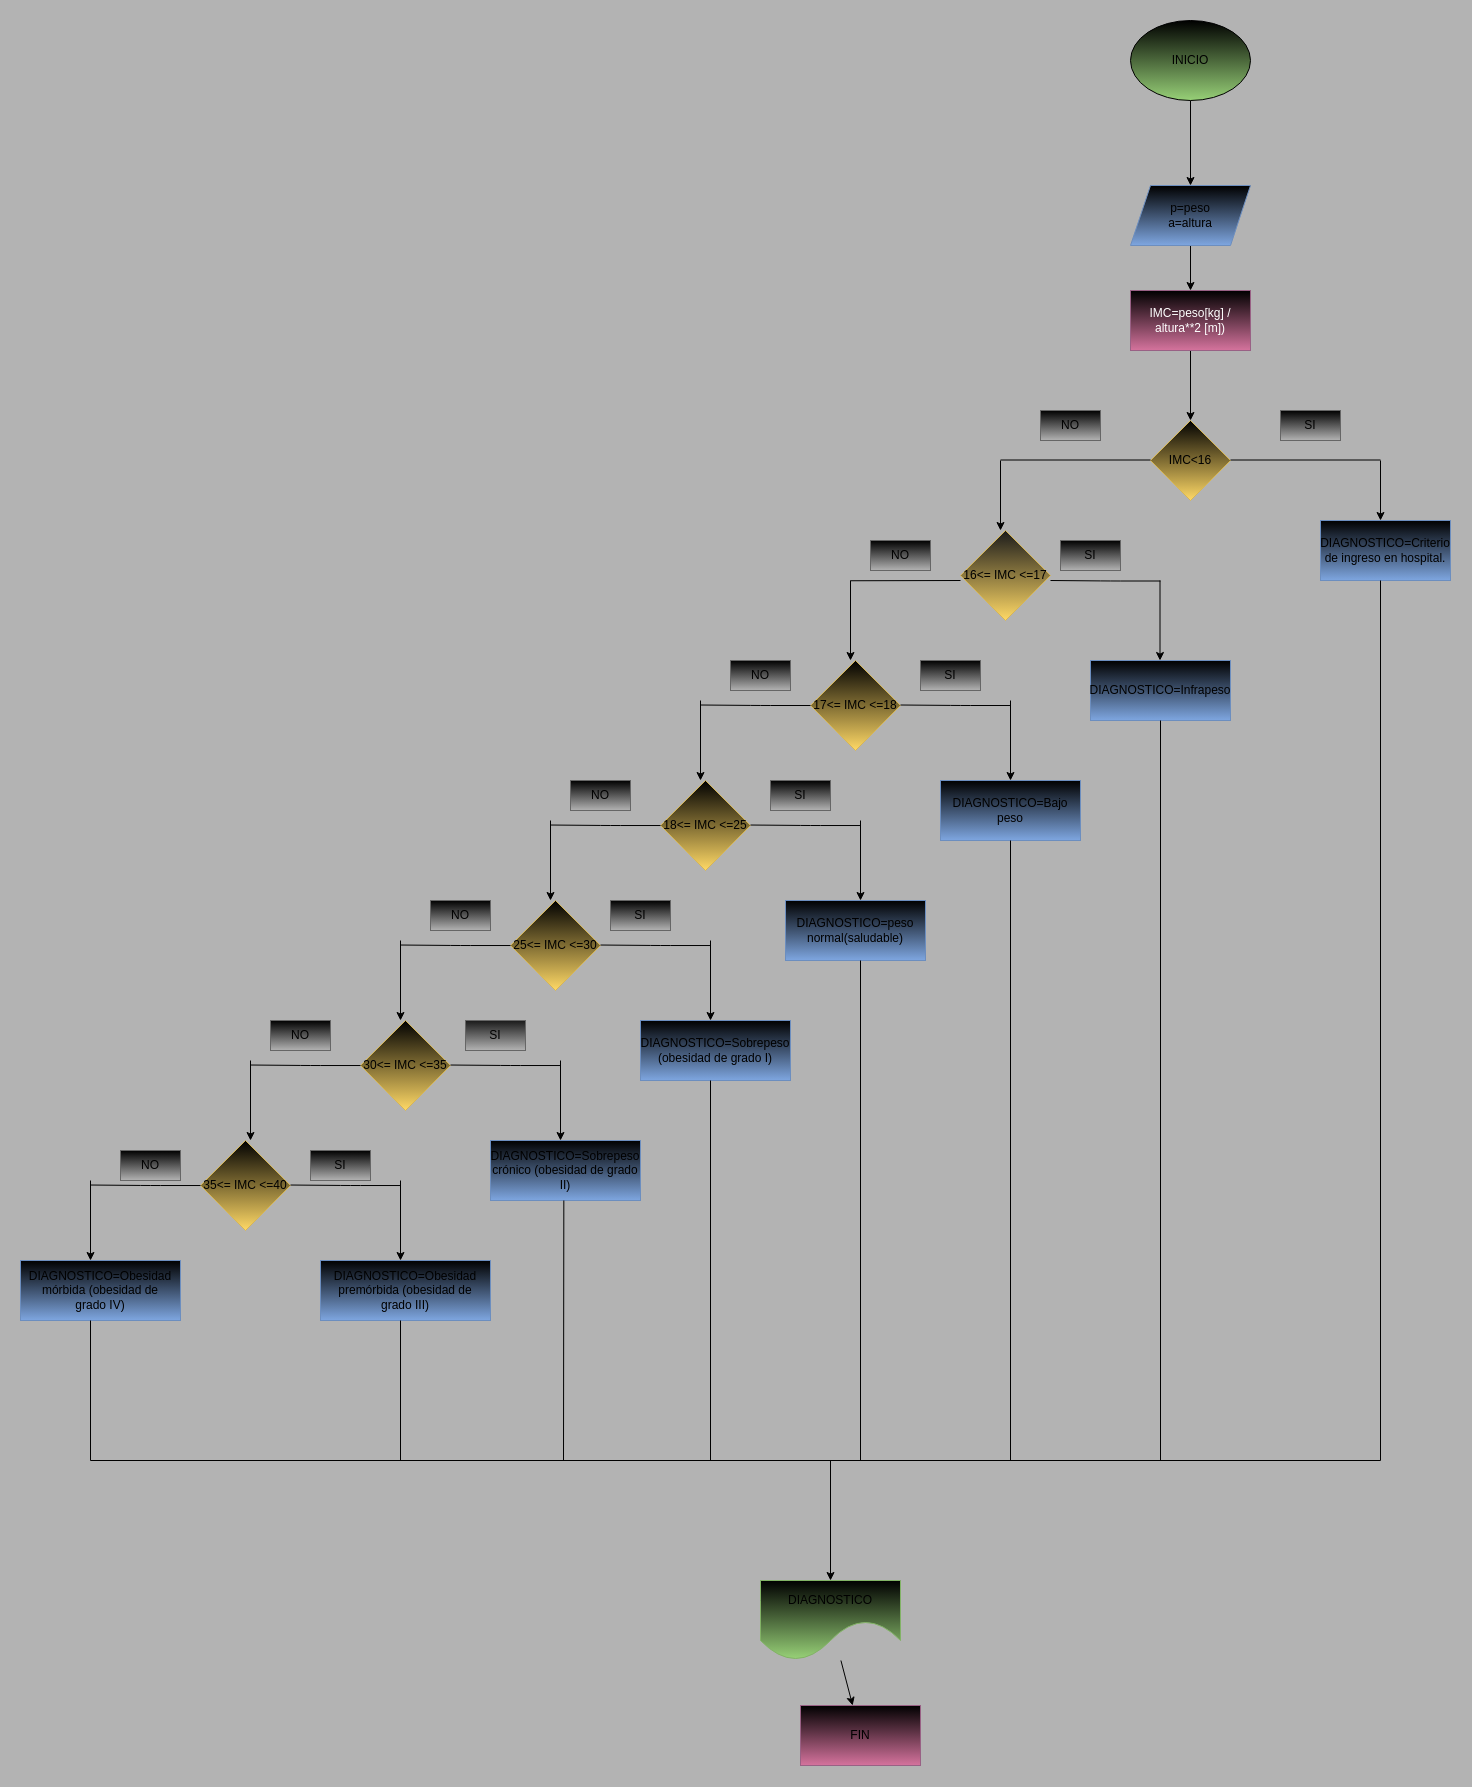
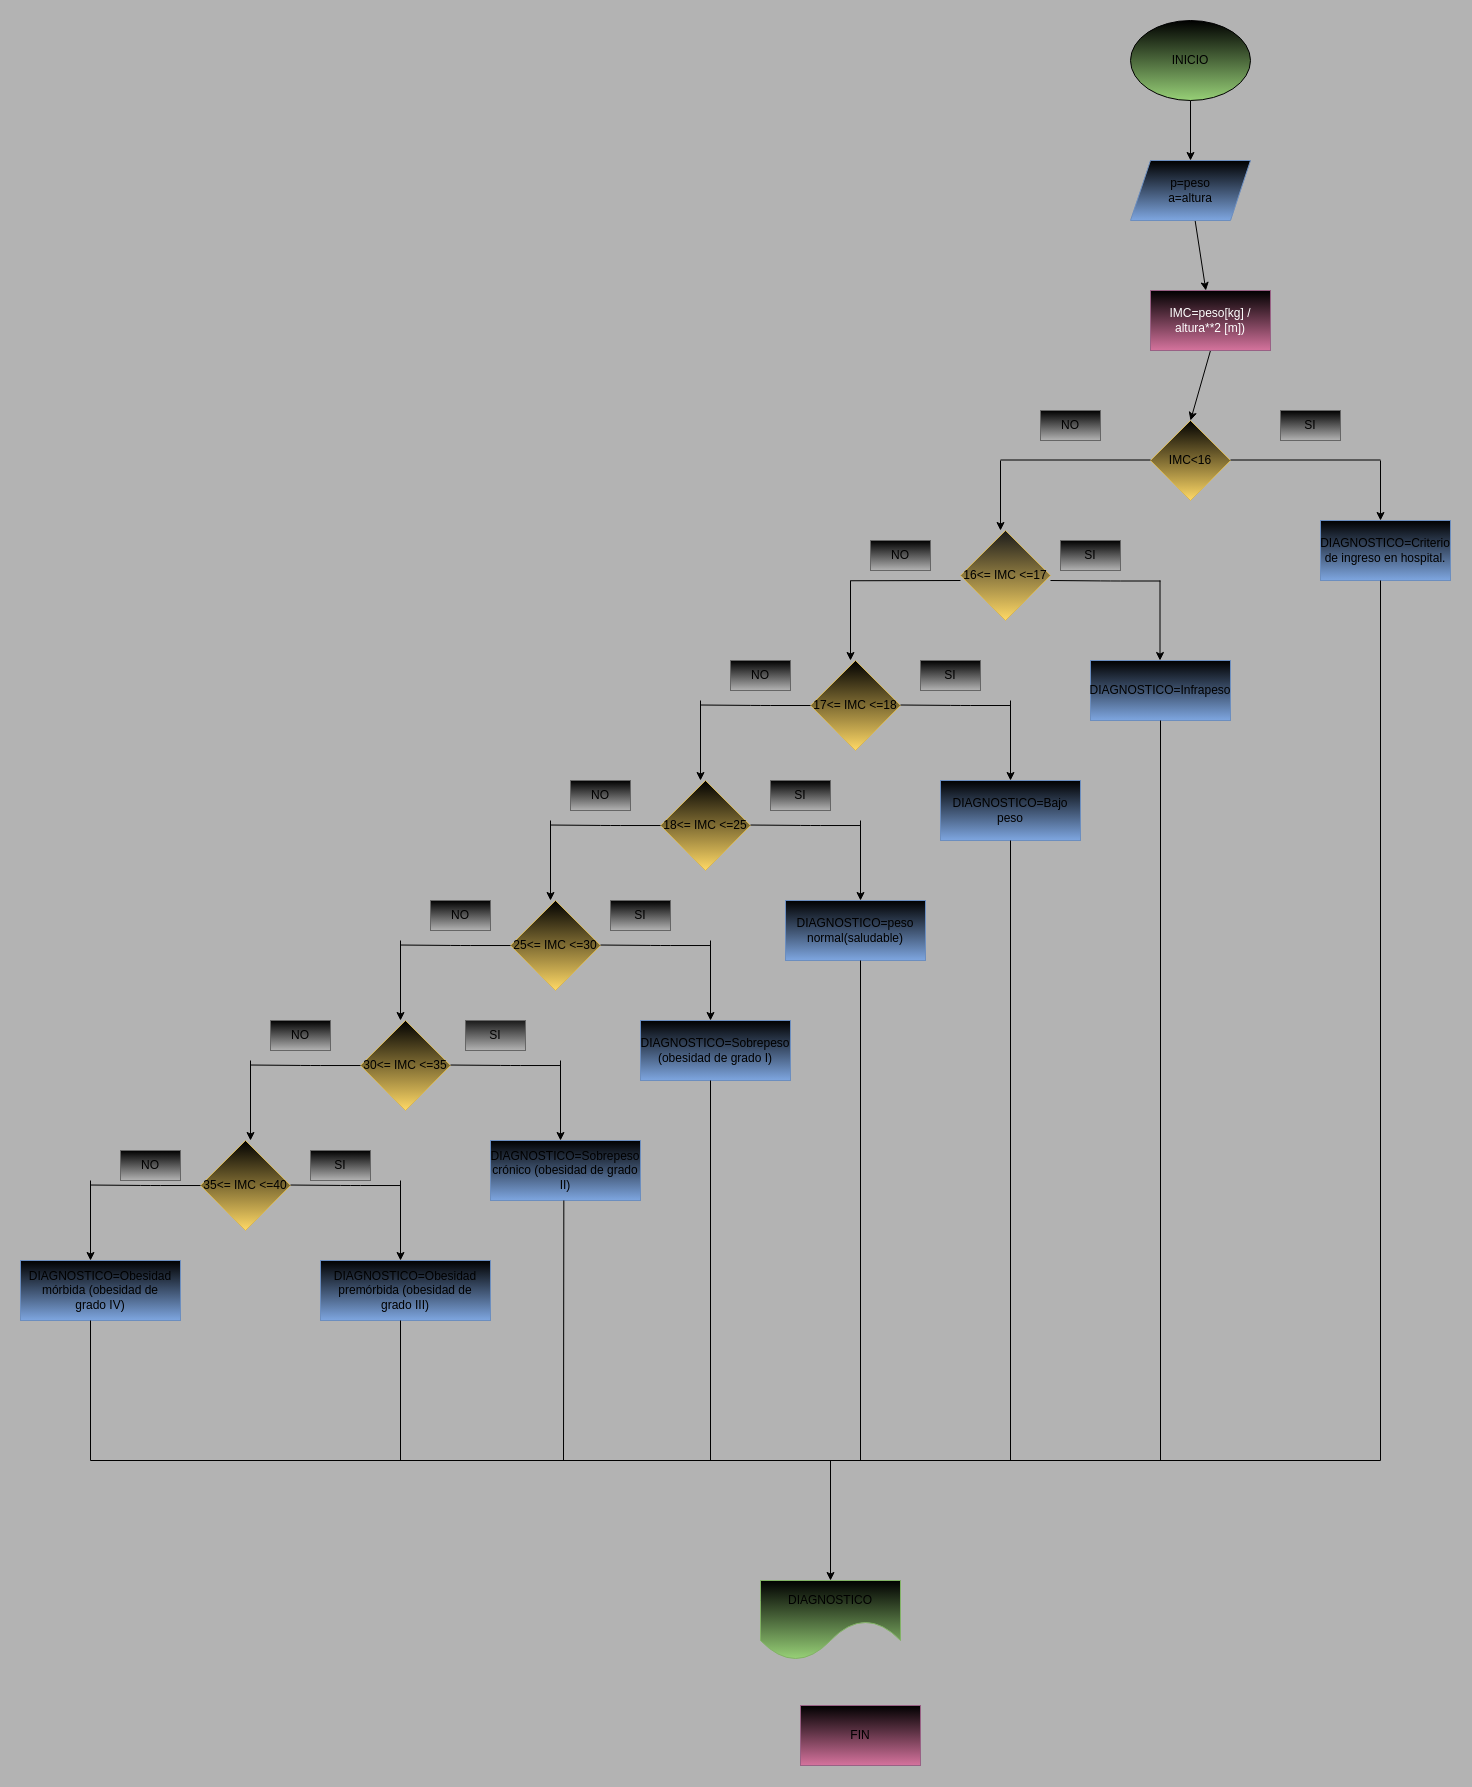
(1191, 216) -> (1191, 191)
(1191, 321) -> (1211, 321)
(846, 1680) -> none
